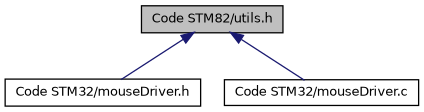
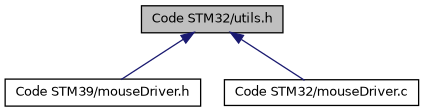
(212, 19) -> (212, 19)
(103, 93) -> (103, 93)
